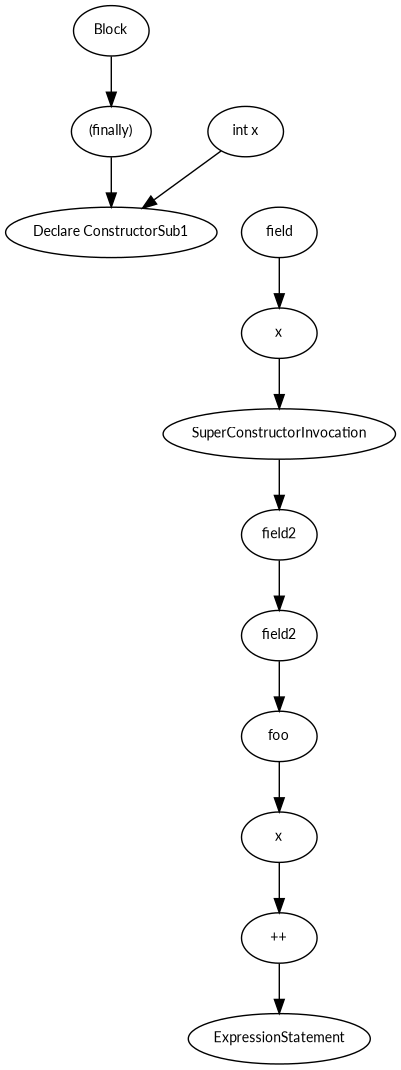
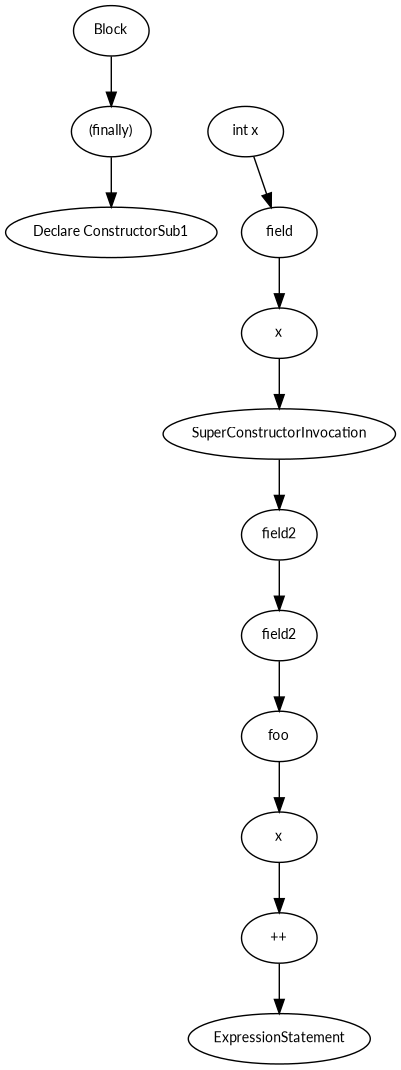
(188, 175) -> (260, 175)
